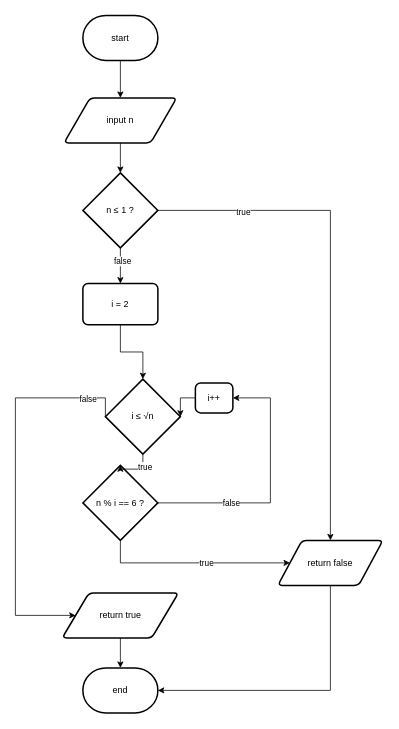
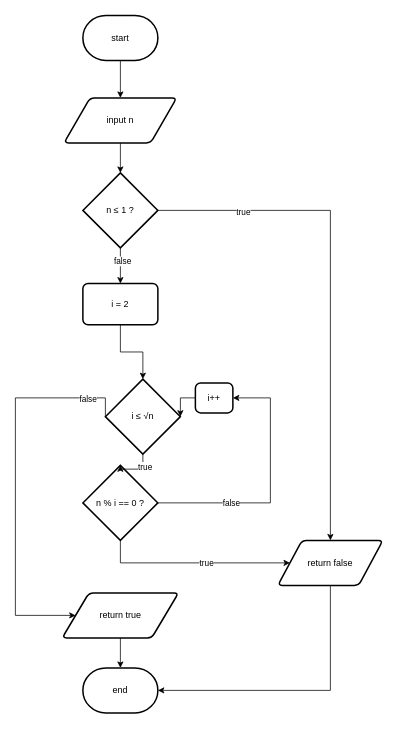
(120, 503) -> (120, 503)
